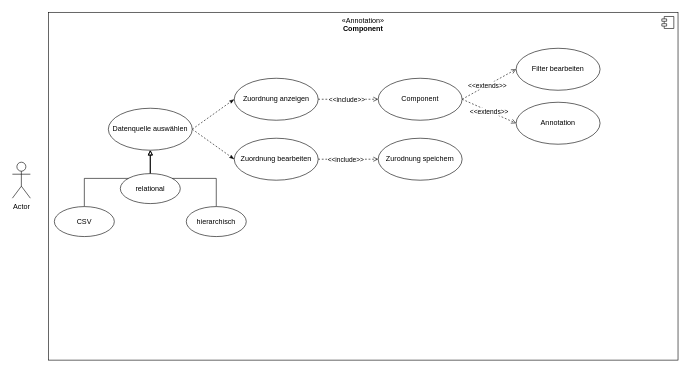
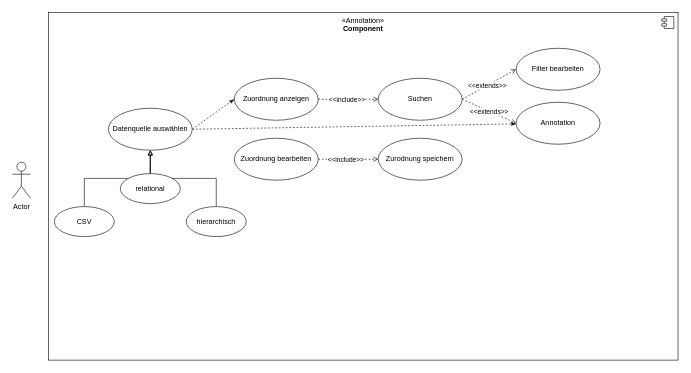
(420, 99) -> (420, 99)
(214, 145) -> (236, 129)
